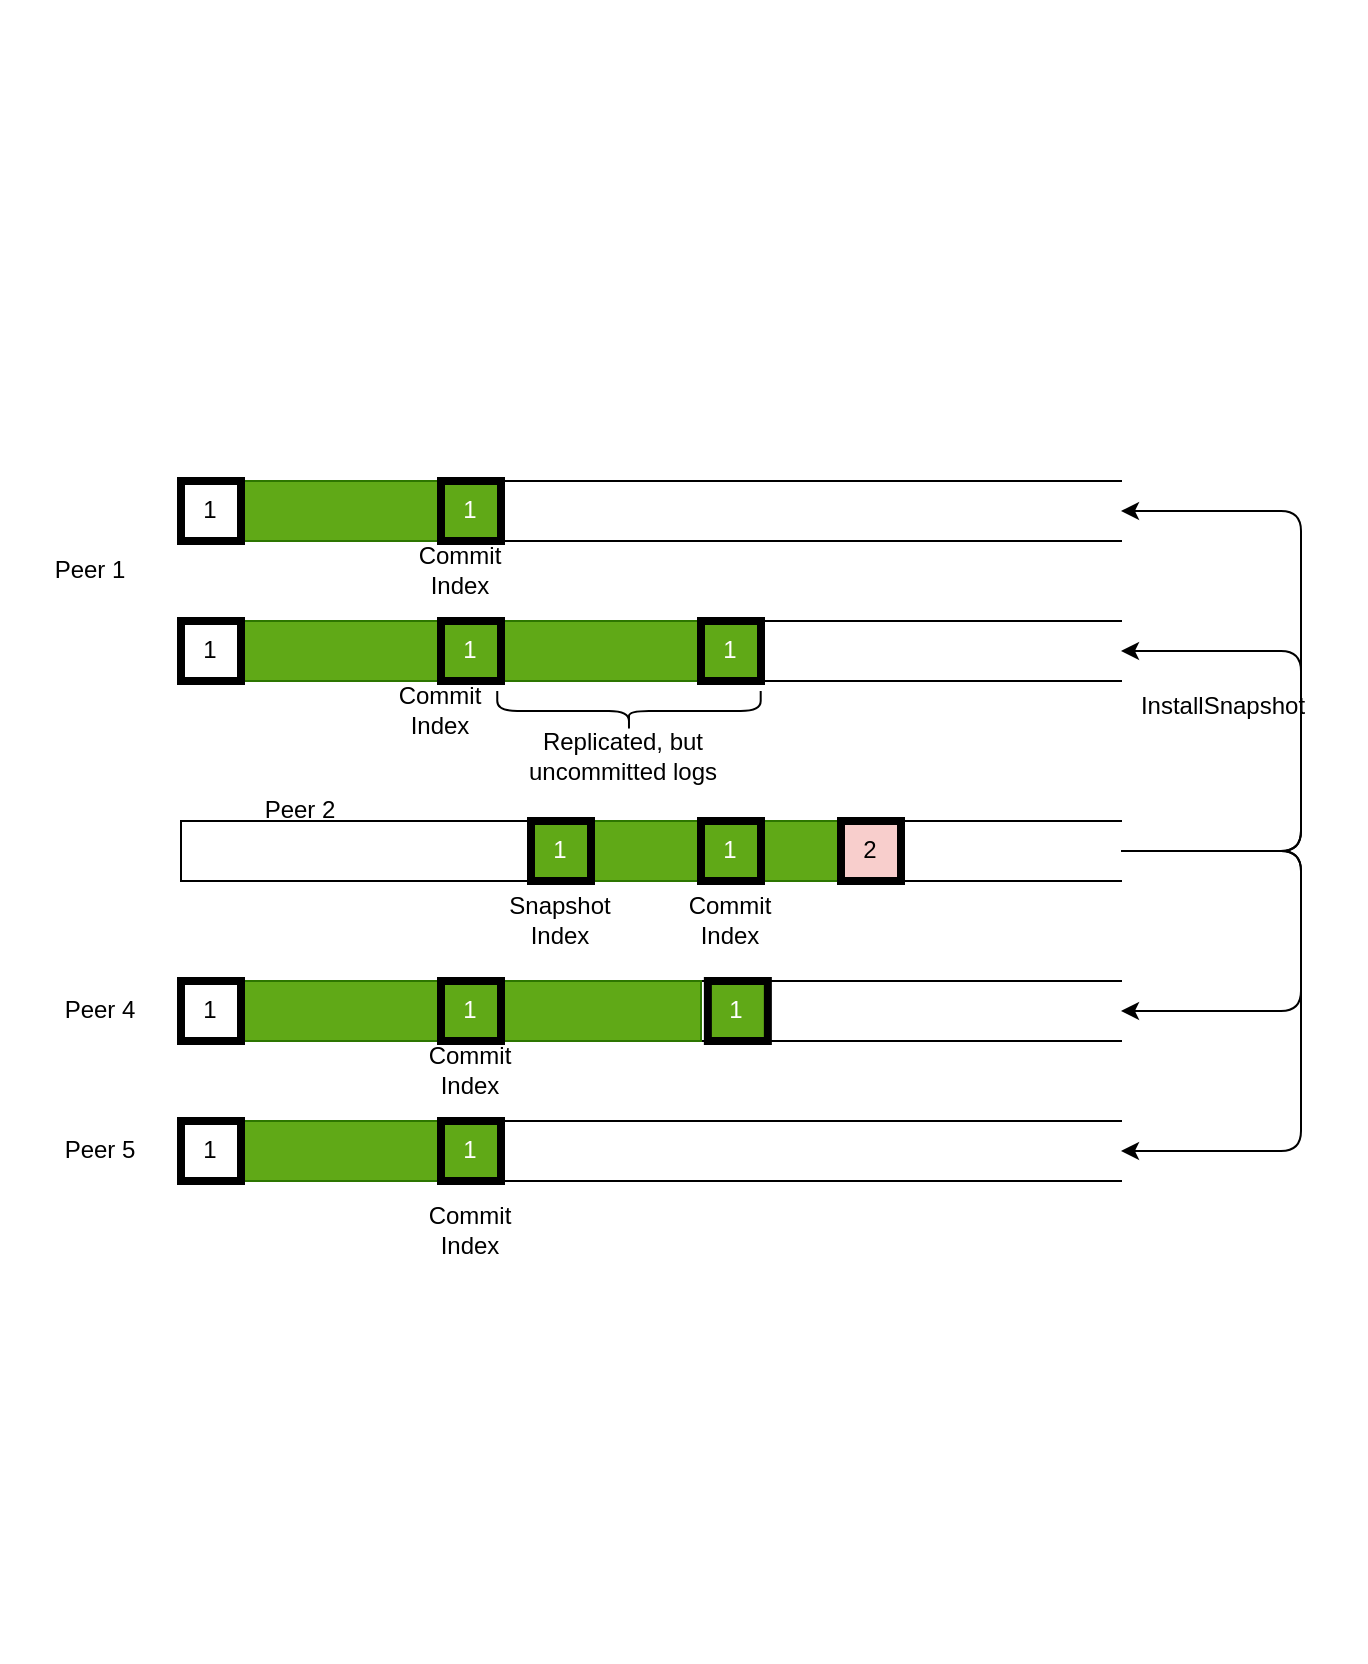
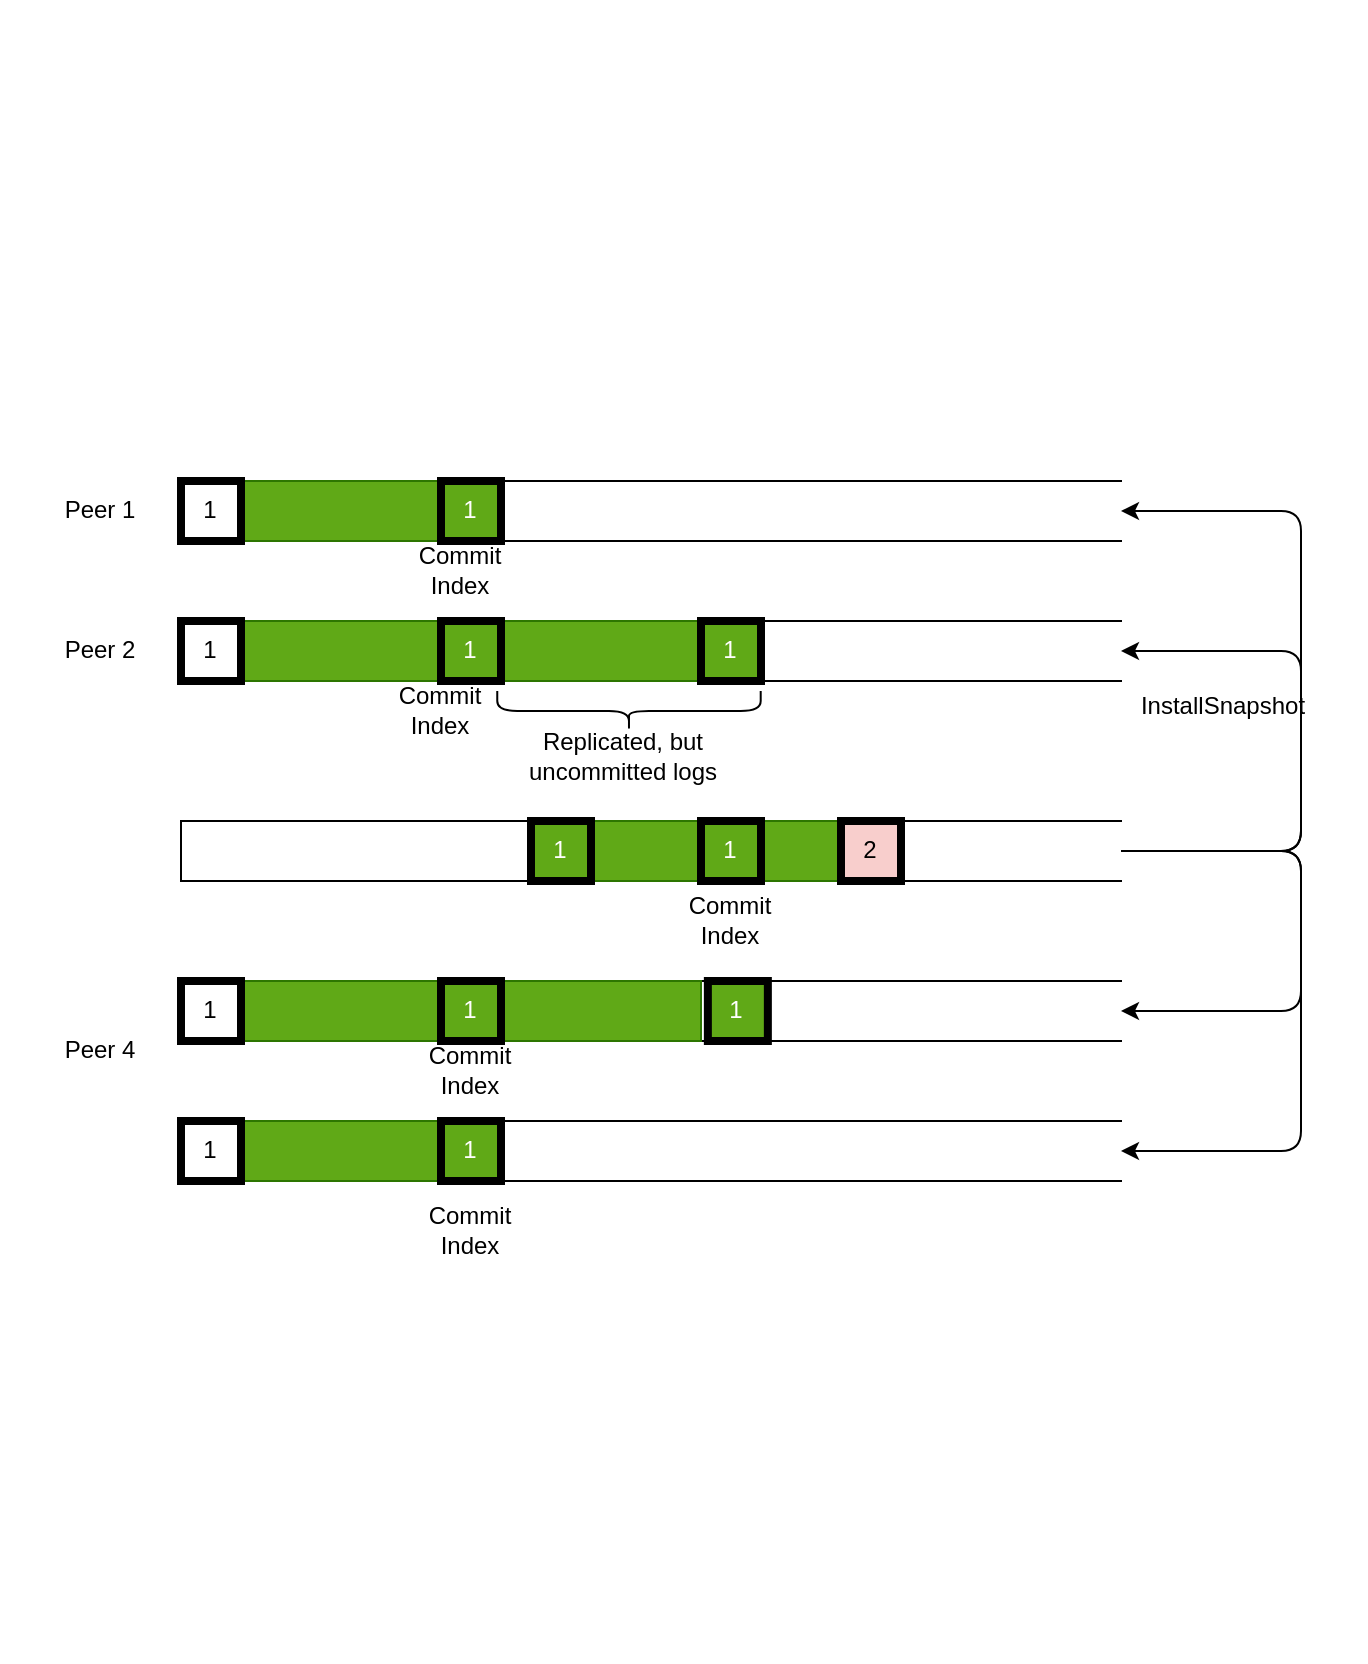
(91, 571) -> (101, 511)
(301, 811) -> (101, 651)
(561, 921) -> none
(101, 1011) -> (101, 1051)
(101, 1151) -> none
